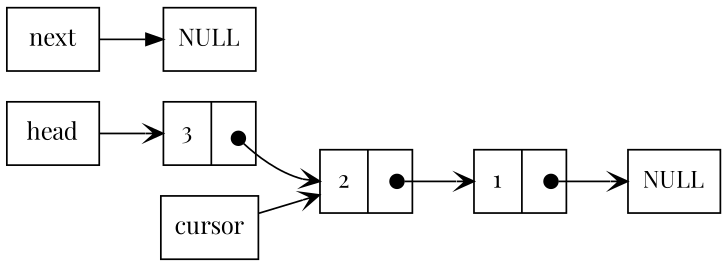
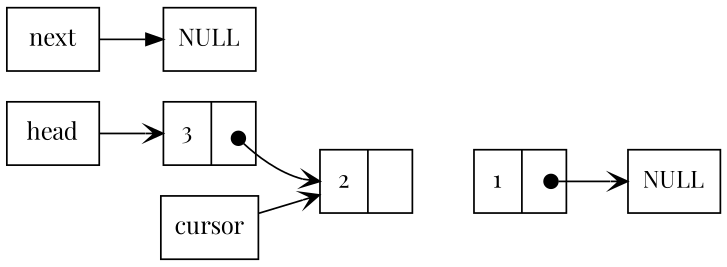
(430, 181) -> none
